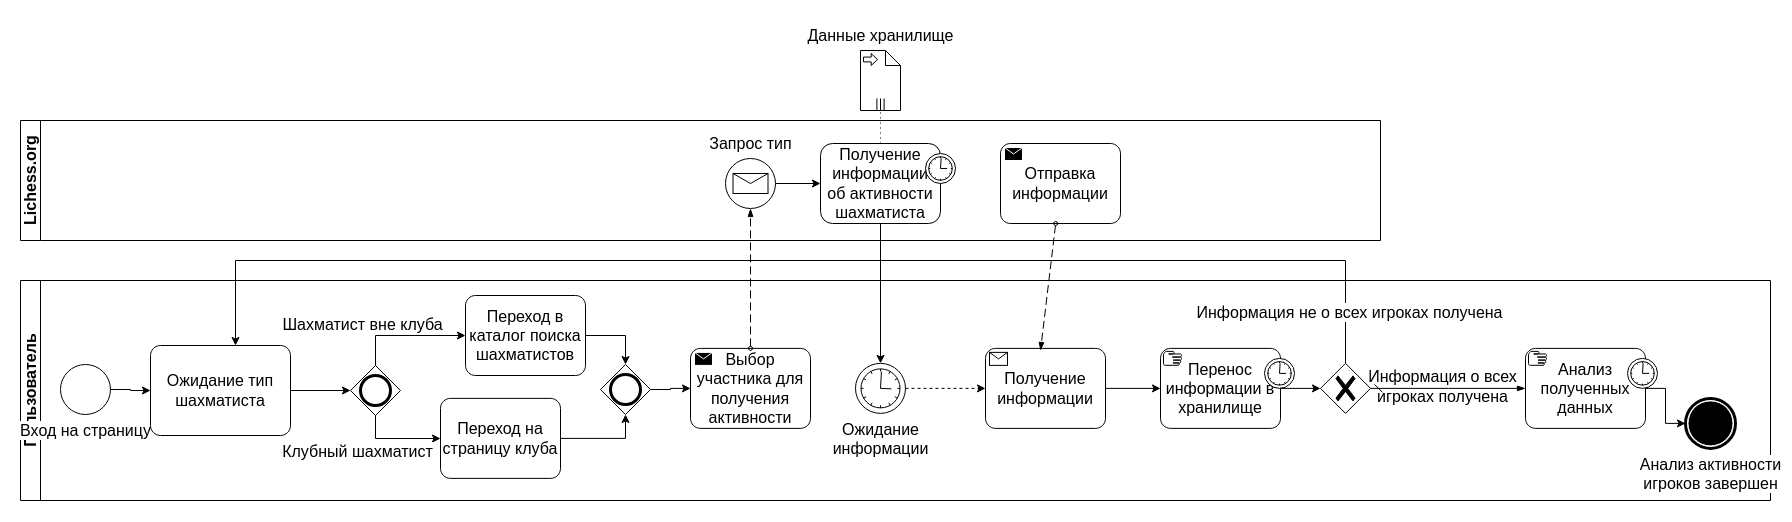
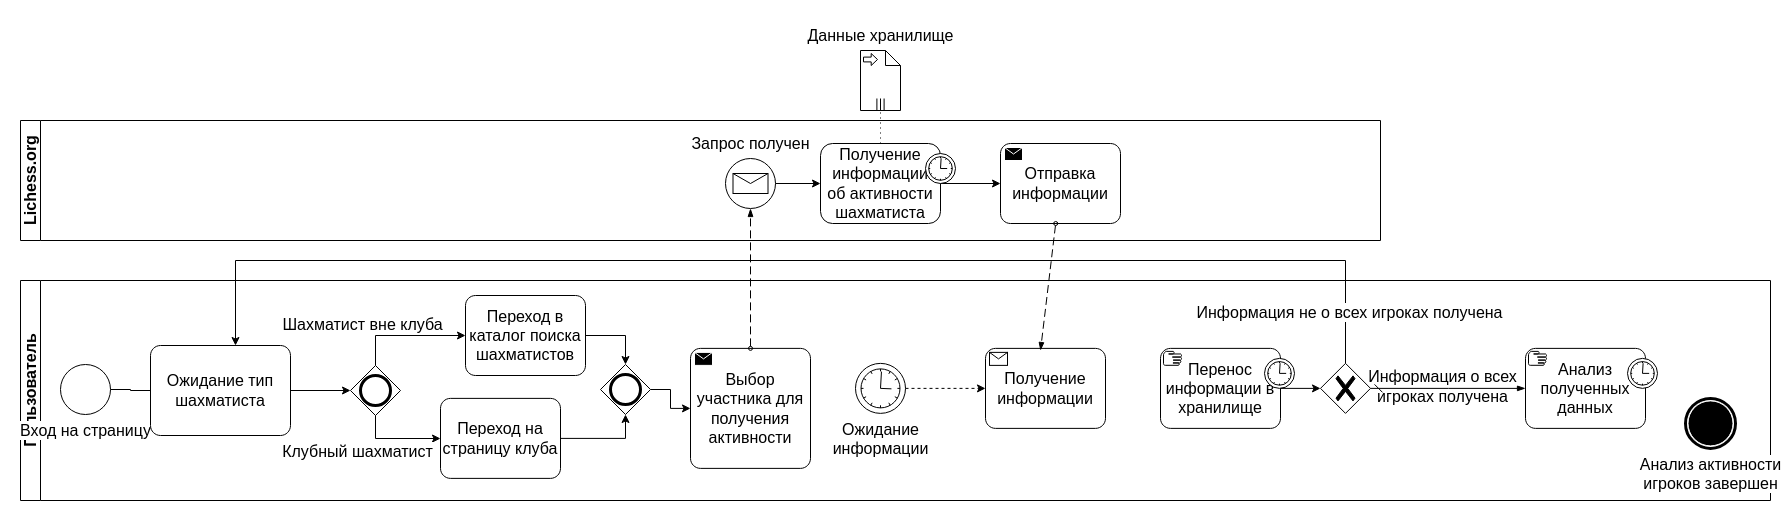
(751, 144) -> (751, 144)
(881, 290) -> (968, 184)
(751, 388) -> (751, 408)
(1130, 388) -> none
(142, 391) -> (145, 391)
(1666, 402) -> none
